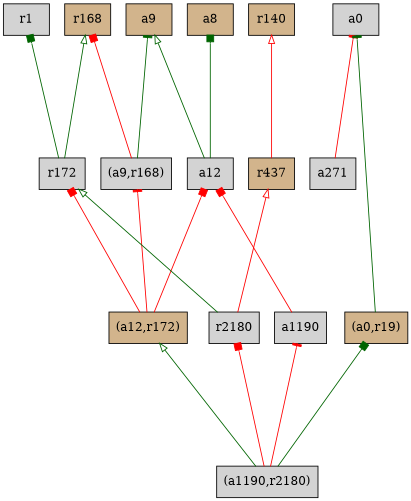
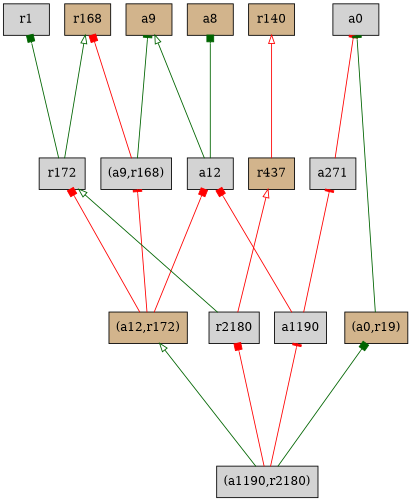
none -> (316, 253)
